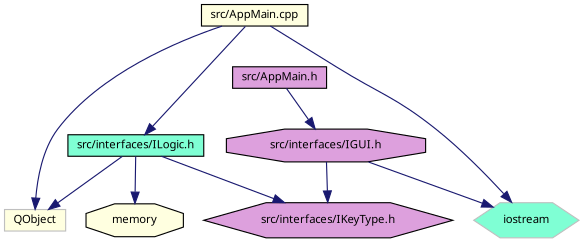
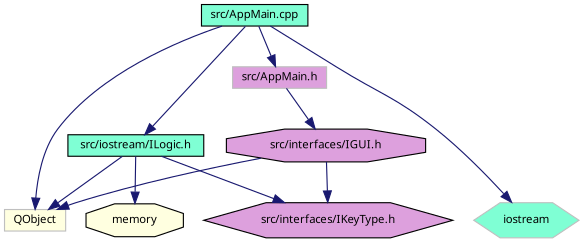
(255, 15) -> (255, 15)
none -> (265, 41)
(280, 78) -> (280, 78)
(136, 146) -> (136, 146)
(425, 183) -> (164, 179)
